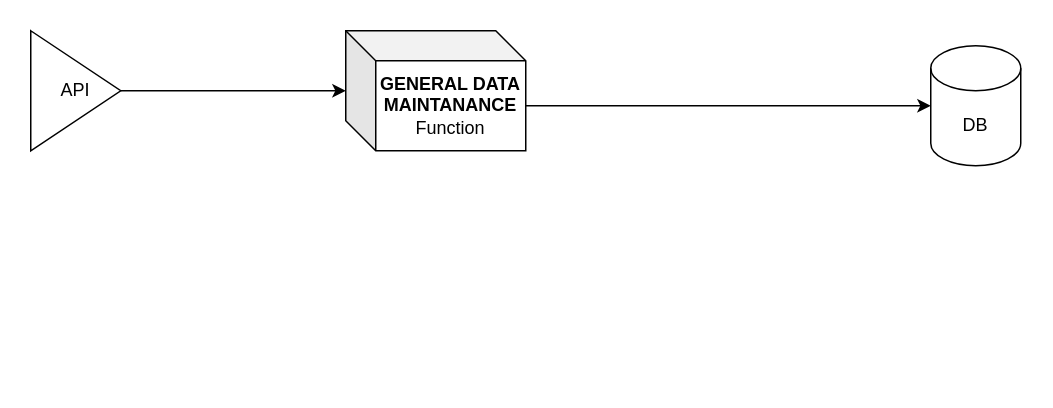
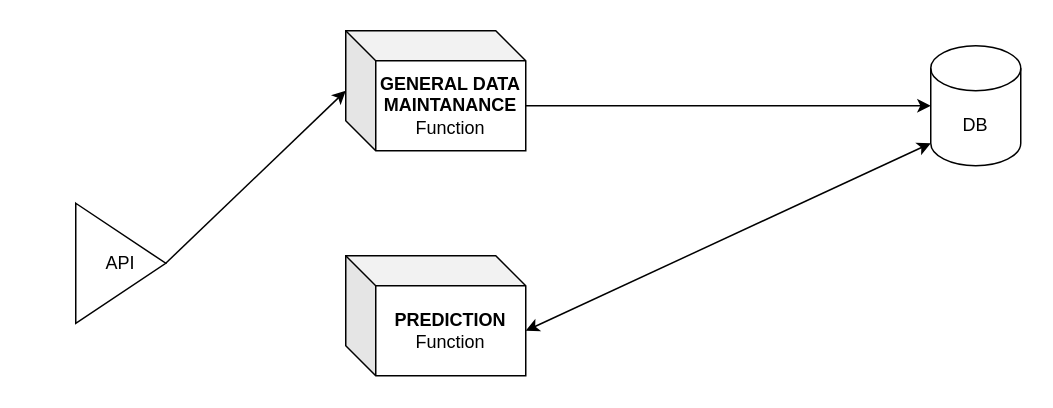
(76, 91) -> (121, 263)
none -> (728, 237)
none -> (436, 316)
